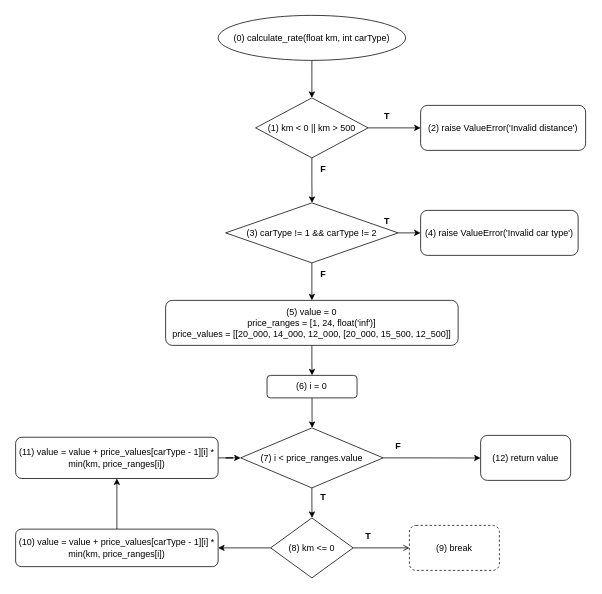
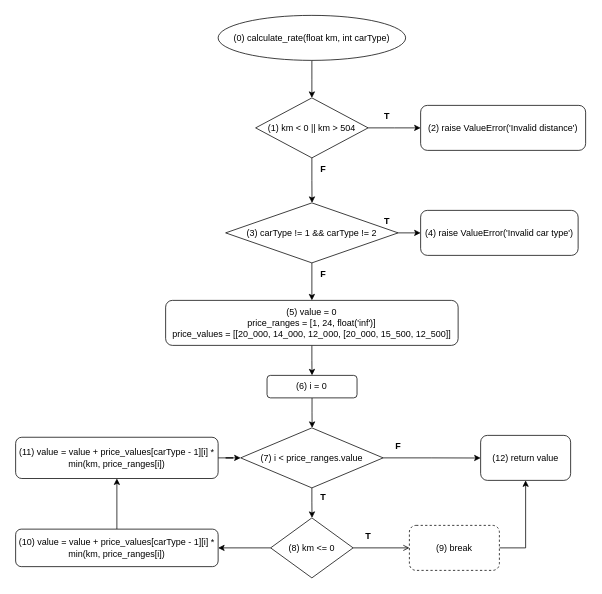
(312, 128) -> (312, 128)
none -> (525, 518)
